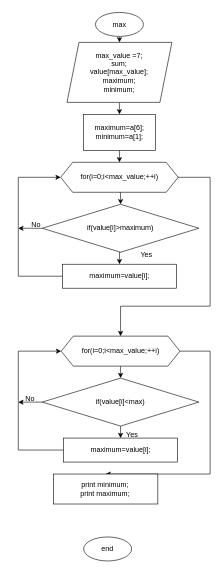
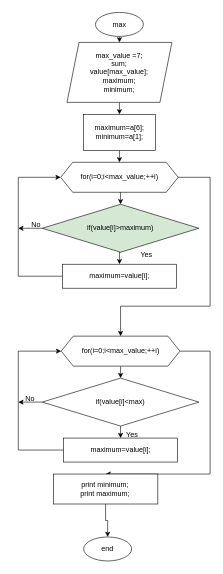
(121, 228) -> (121, 228)
none -> (106, 520)
